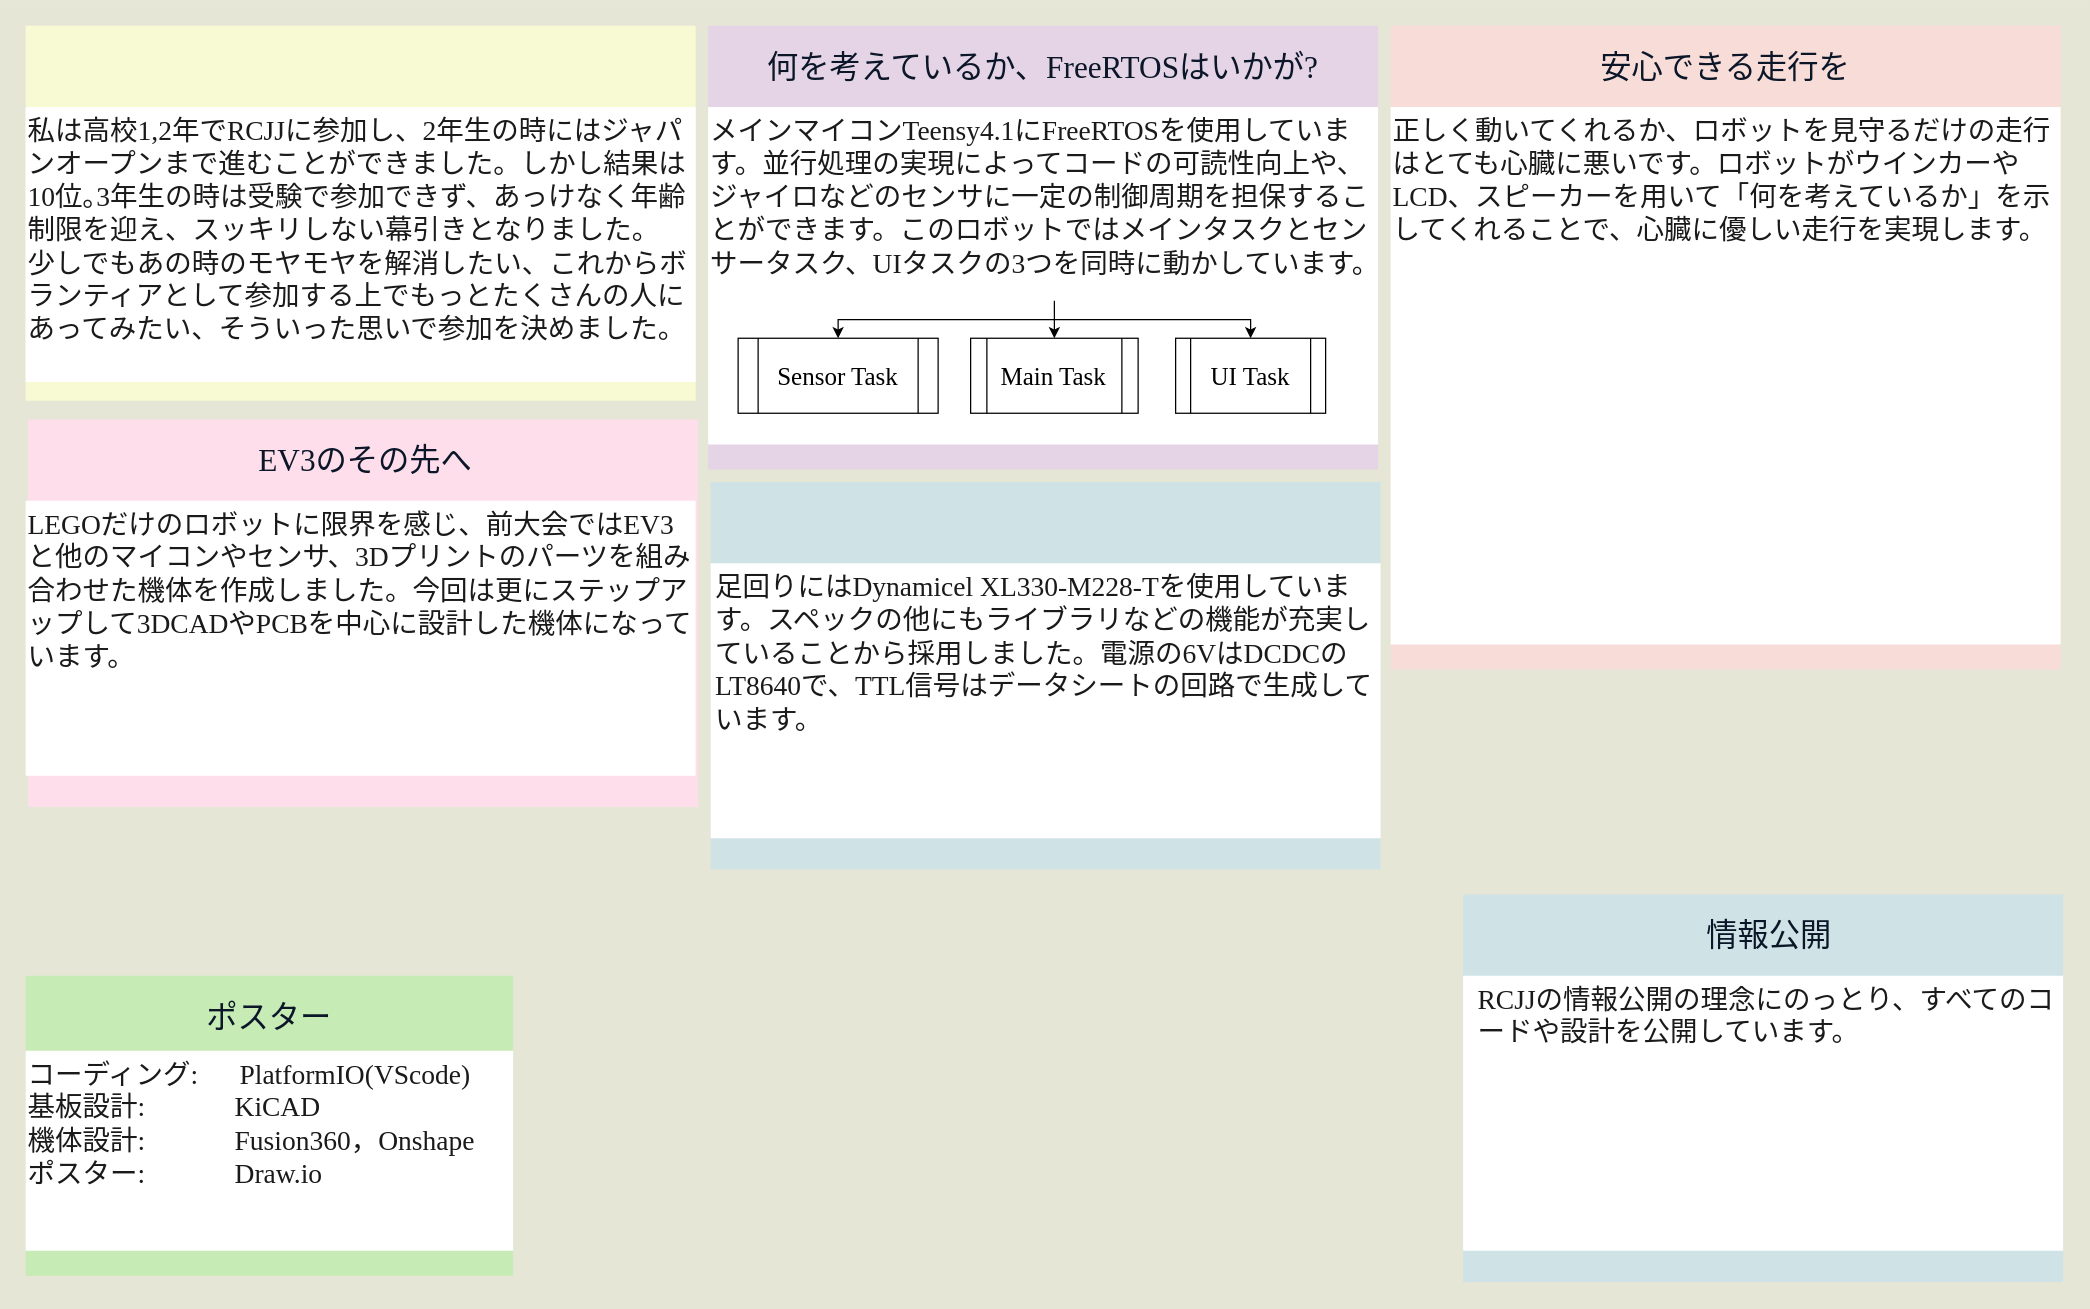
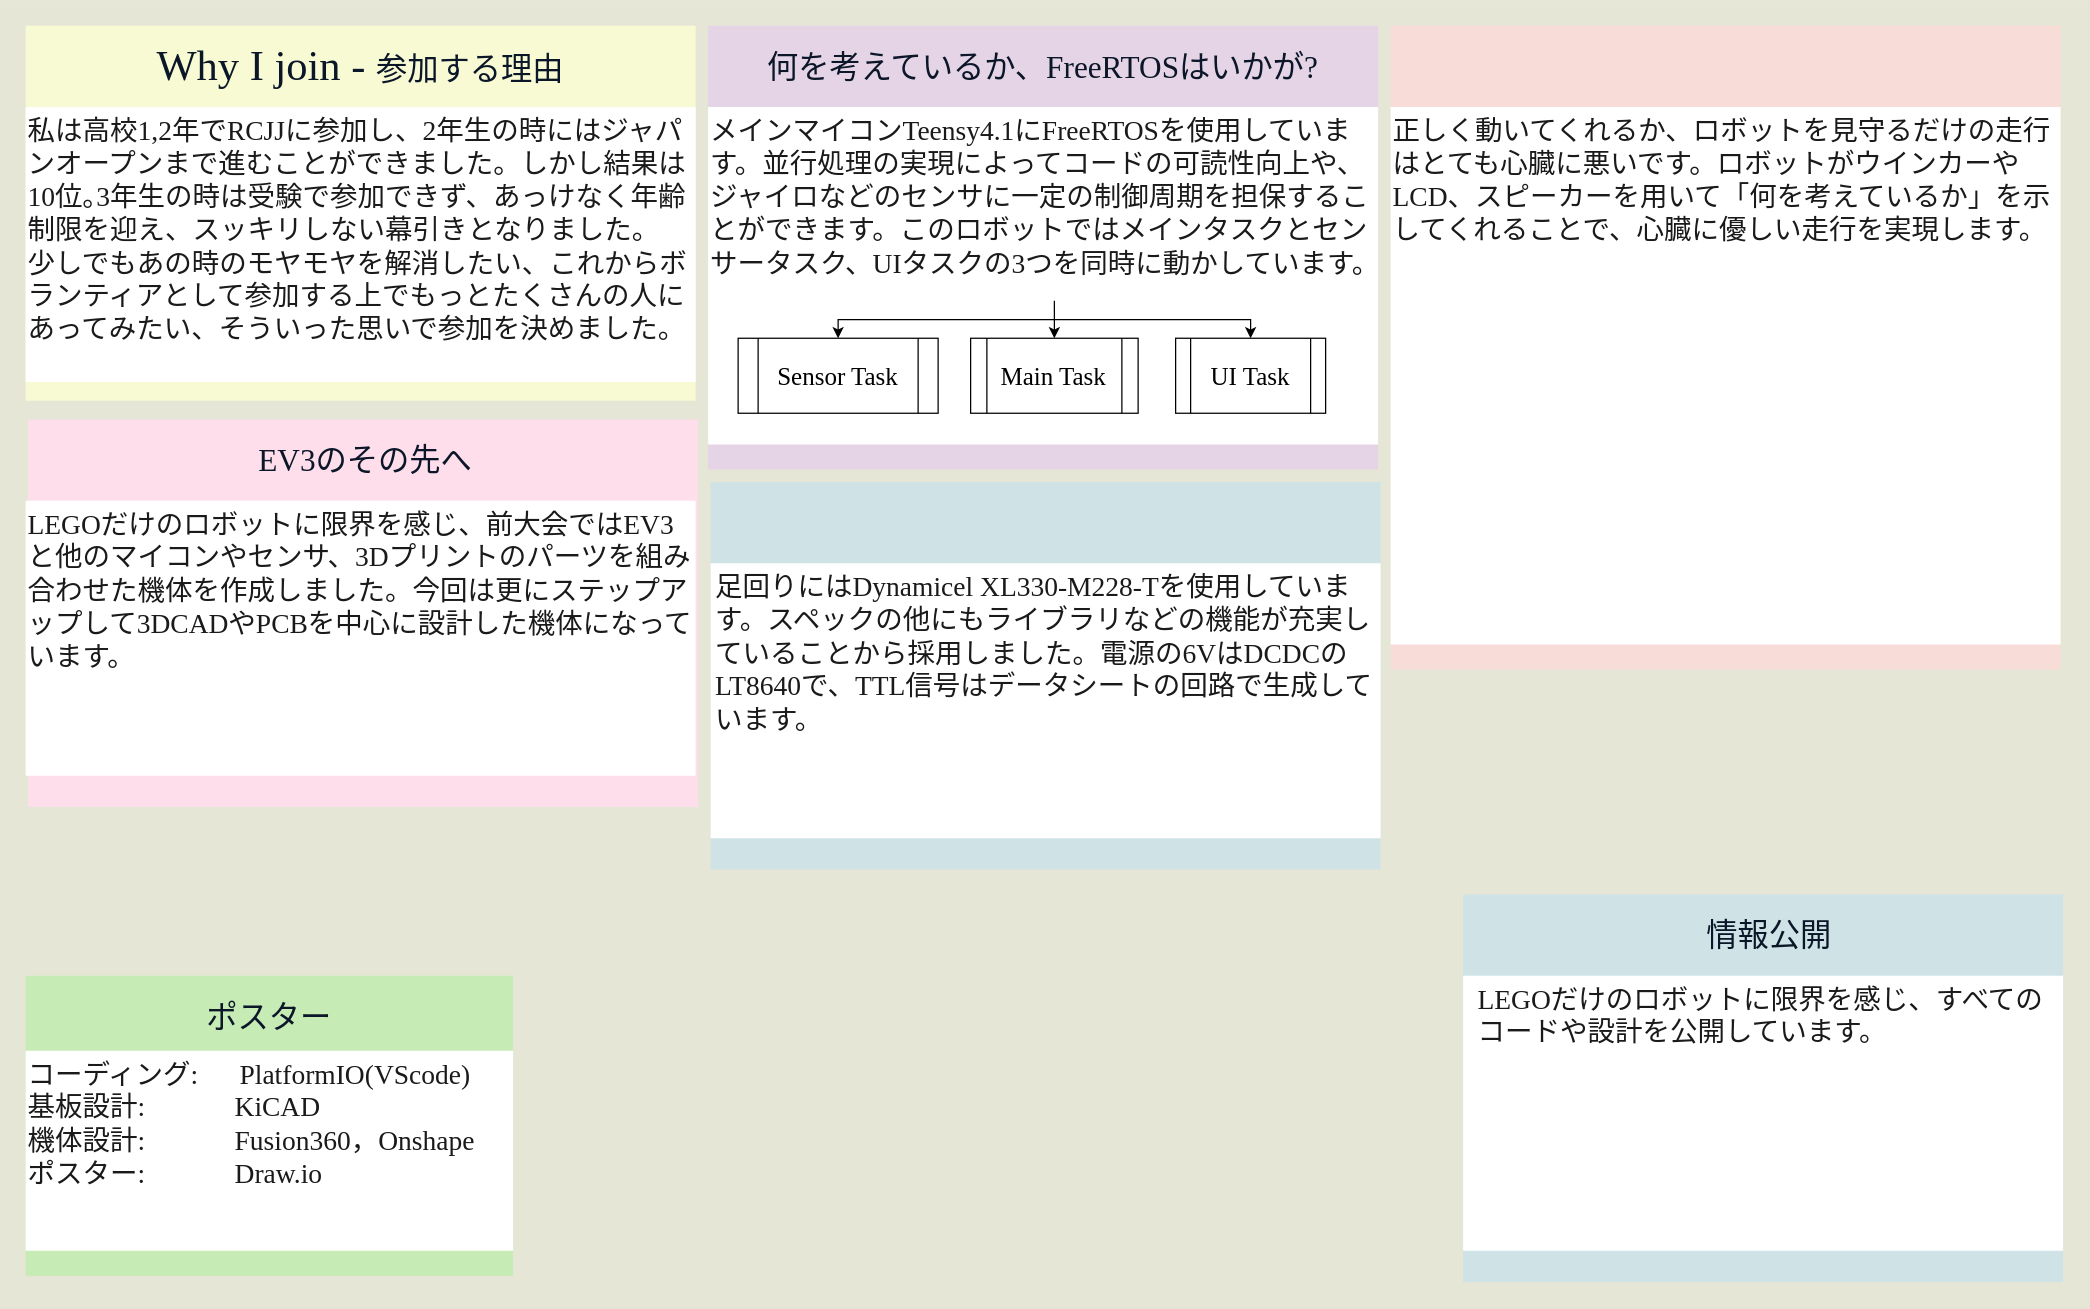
none -> (361, 66)
(1726, 66) -> none
(1742, 993) -> (1742, 993)
